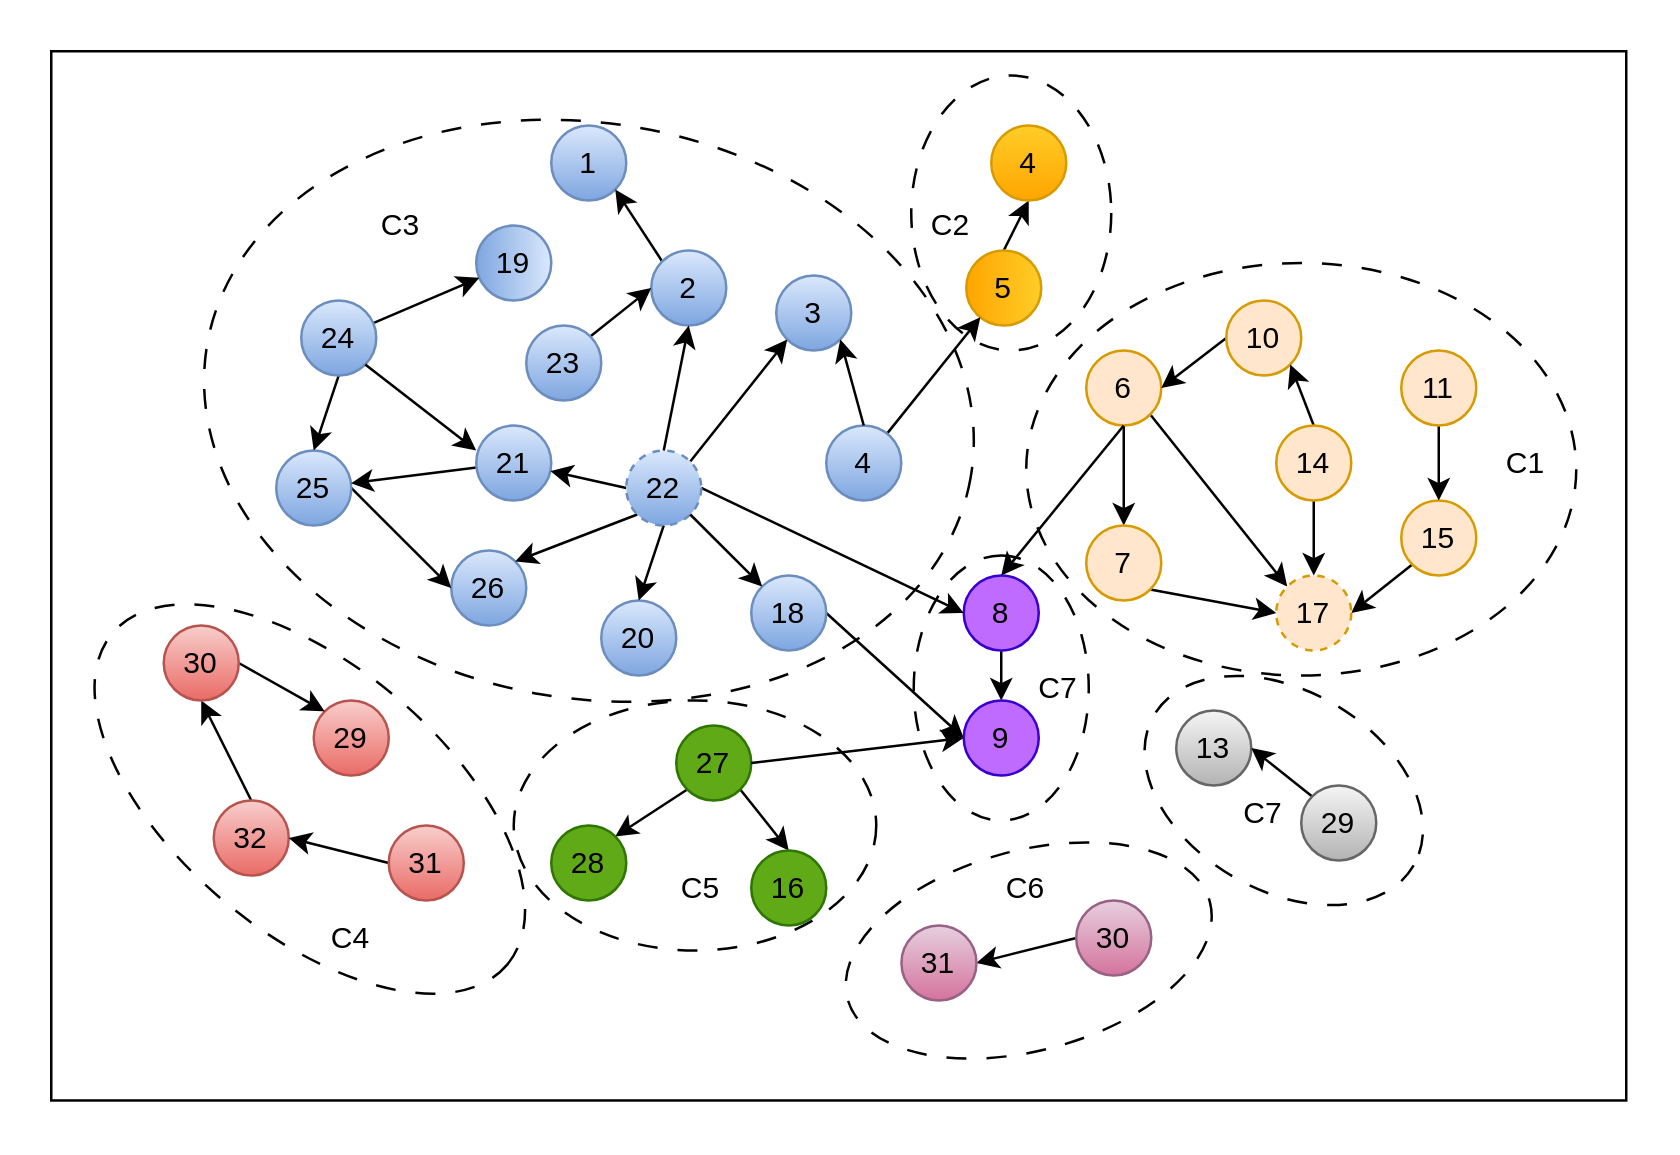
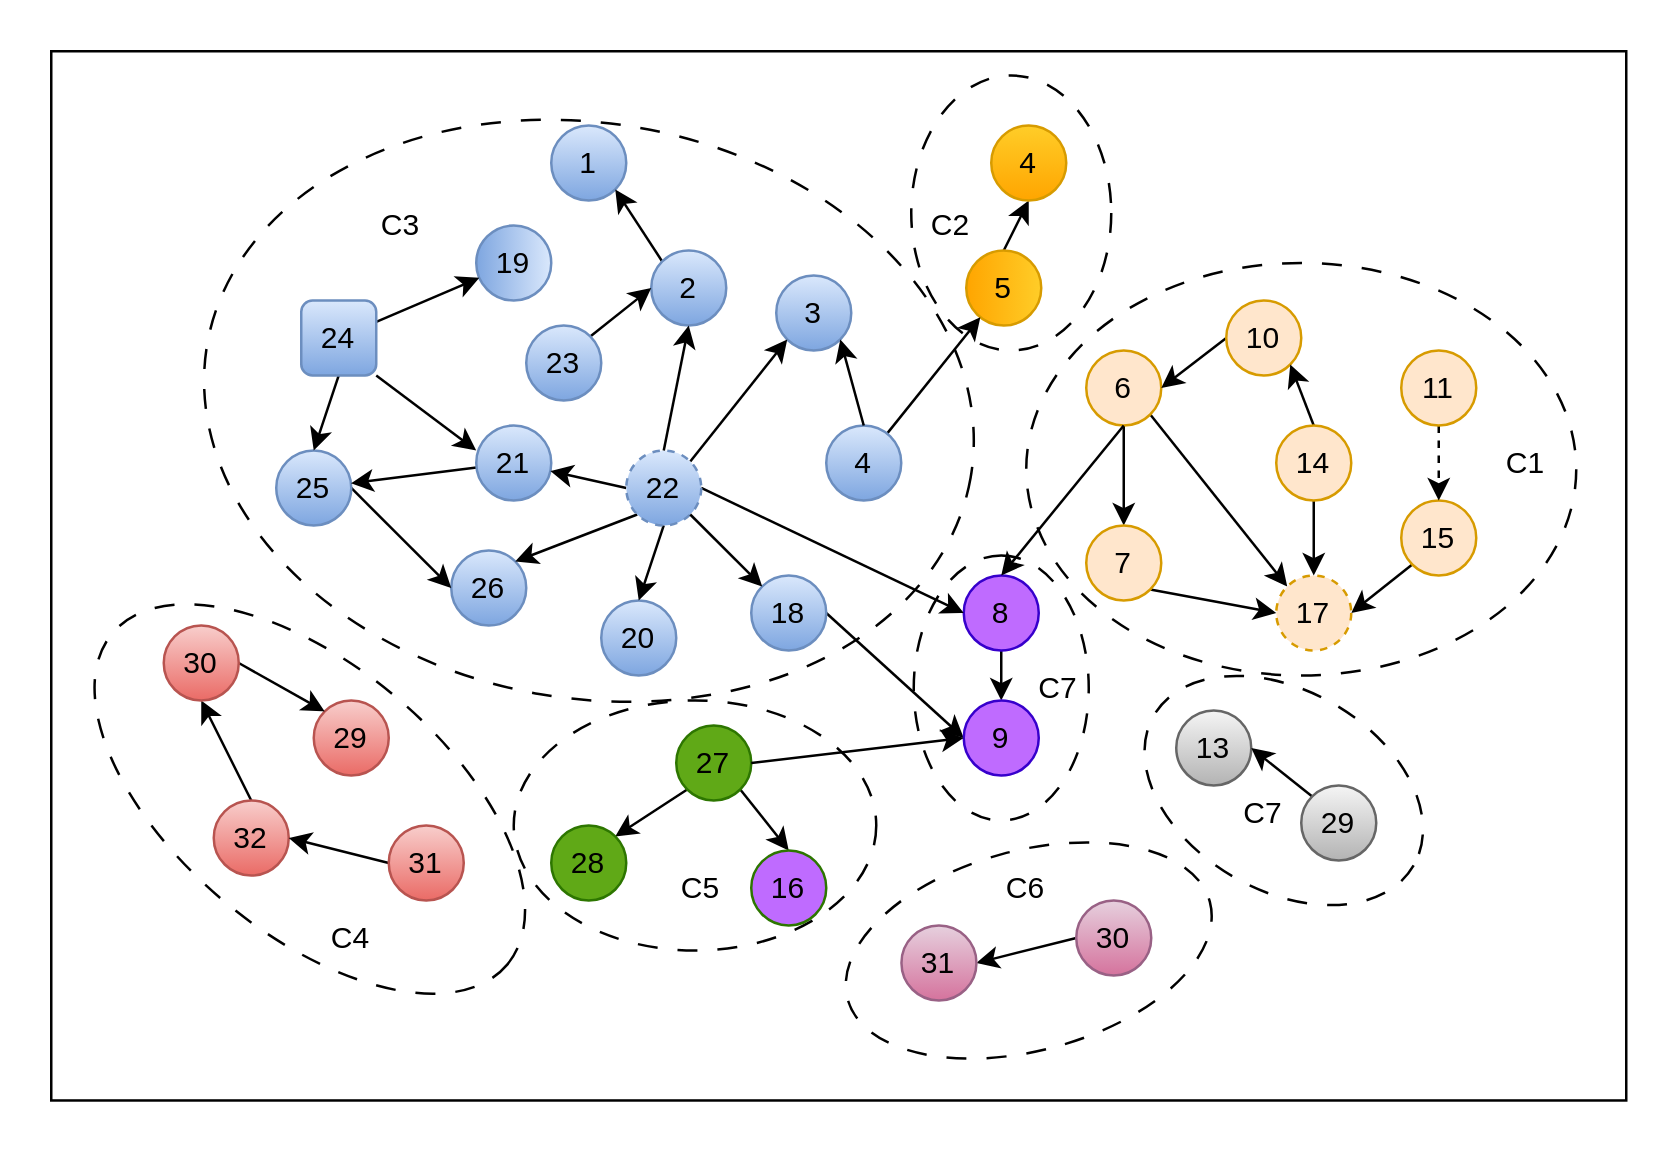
(339, 338) -> (339, 338)
(1439, 456) -> (1439, 456)
(789, 888) -> (789, 888)
